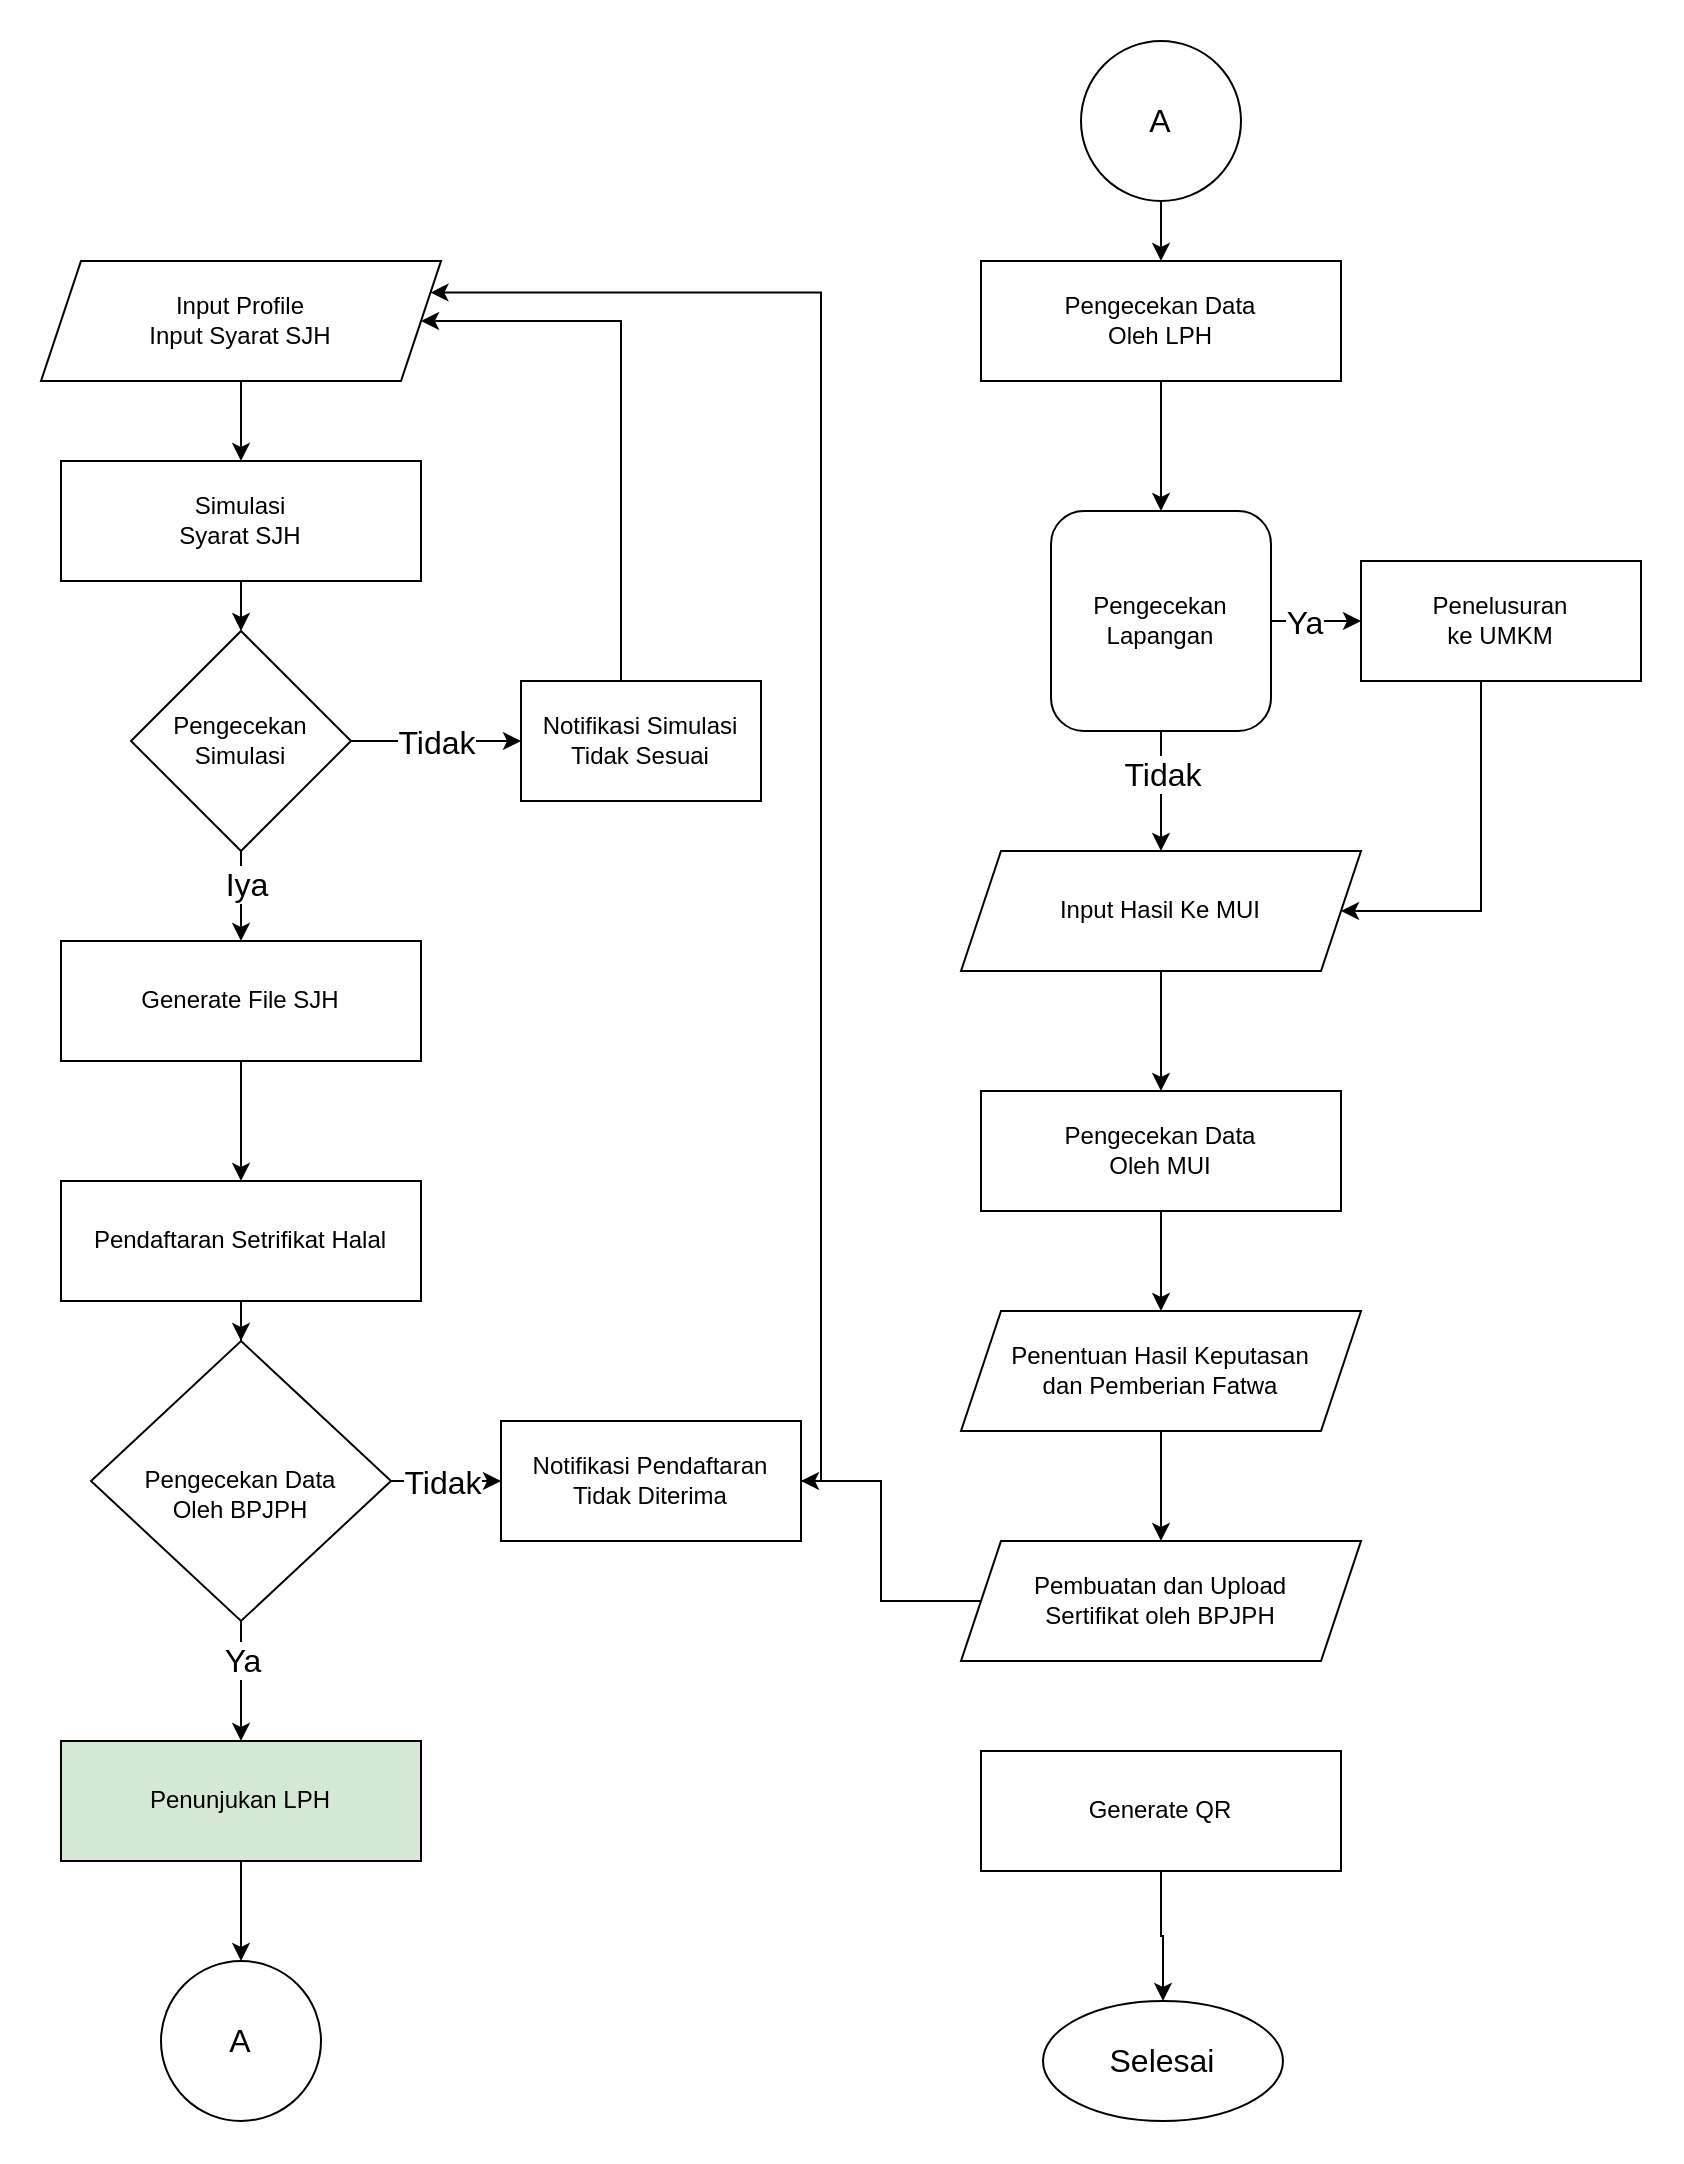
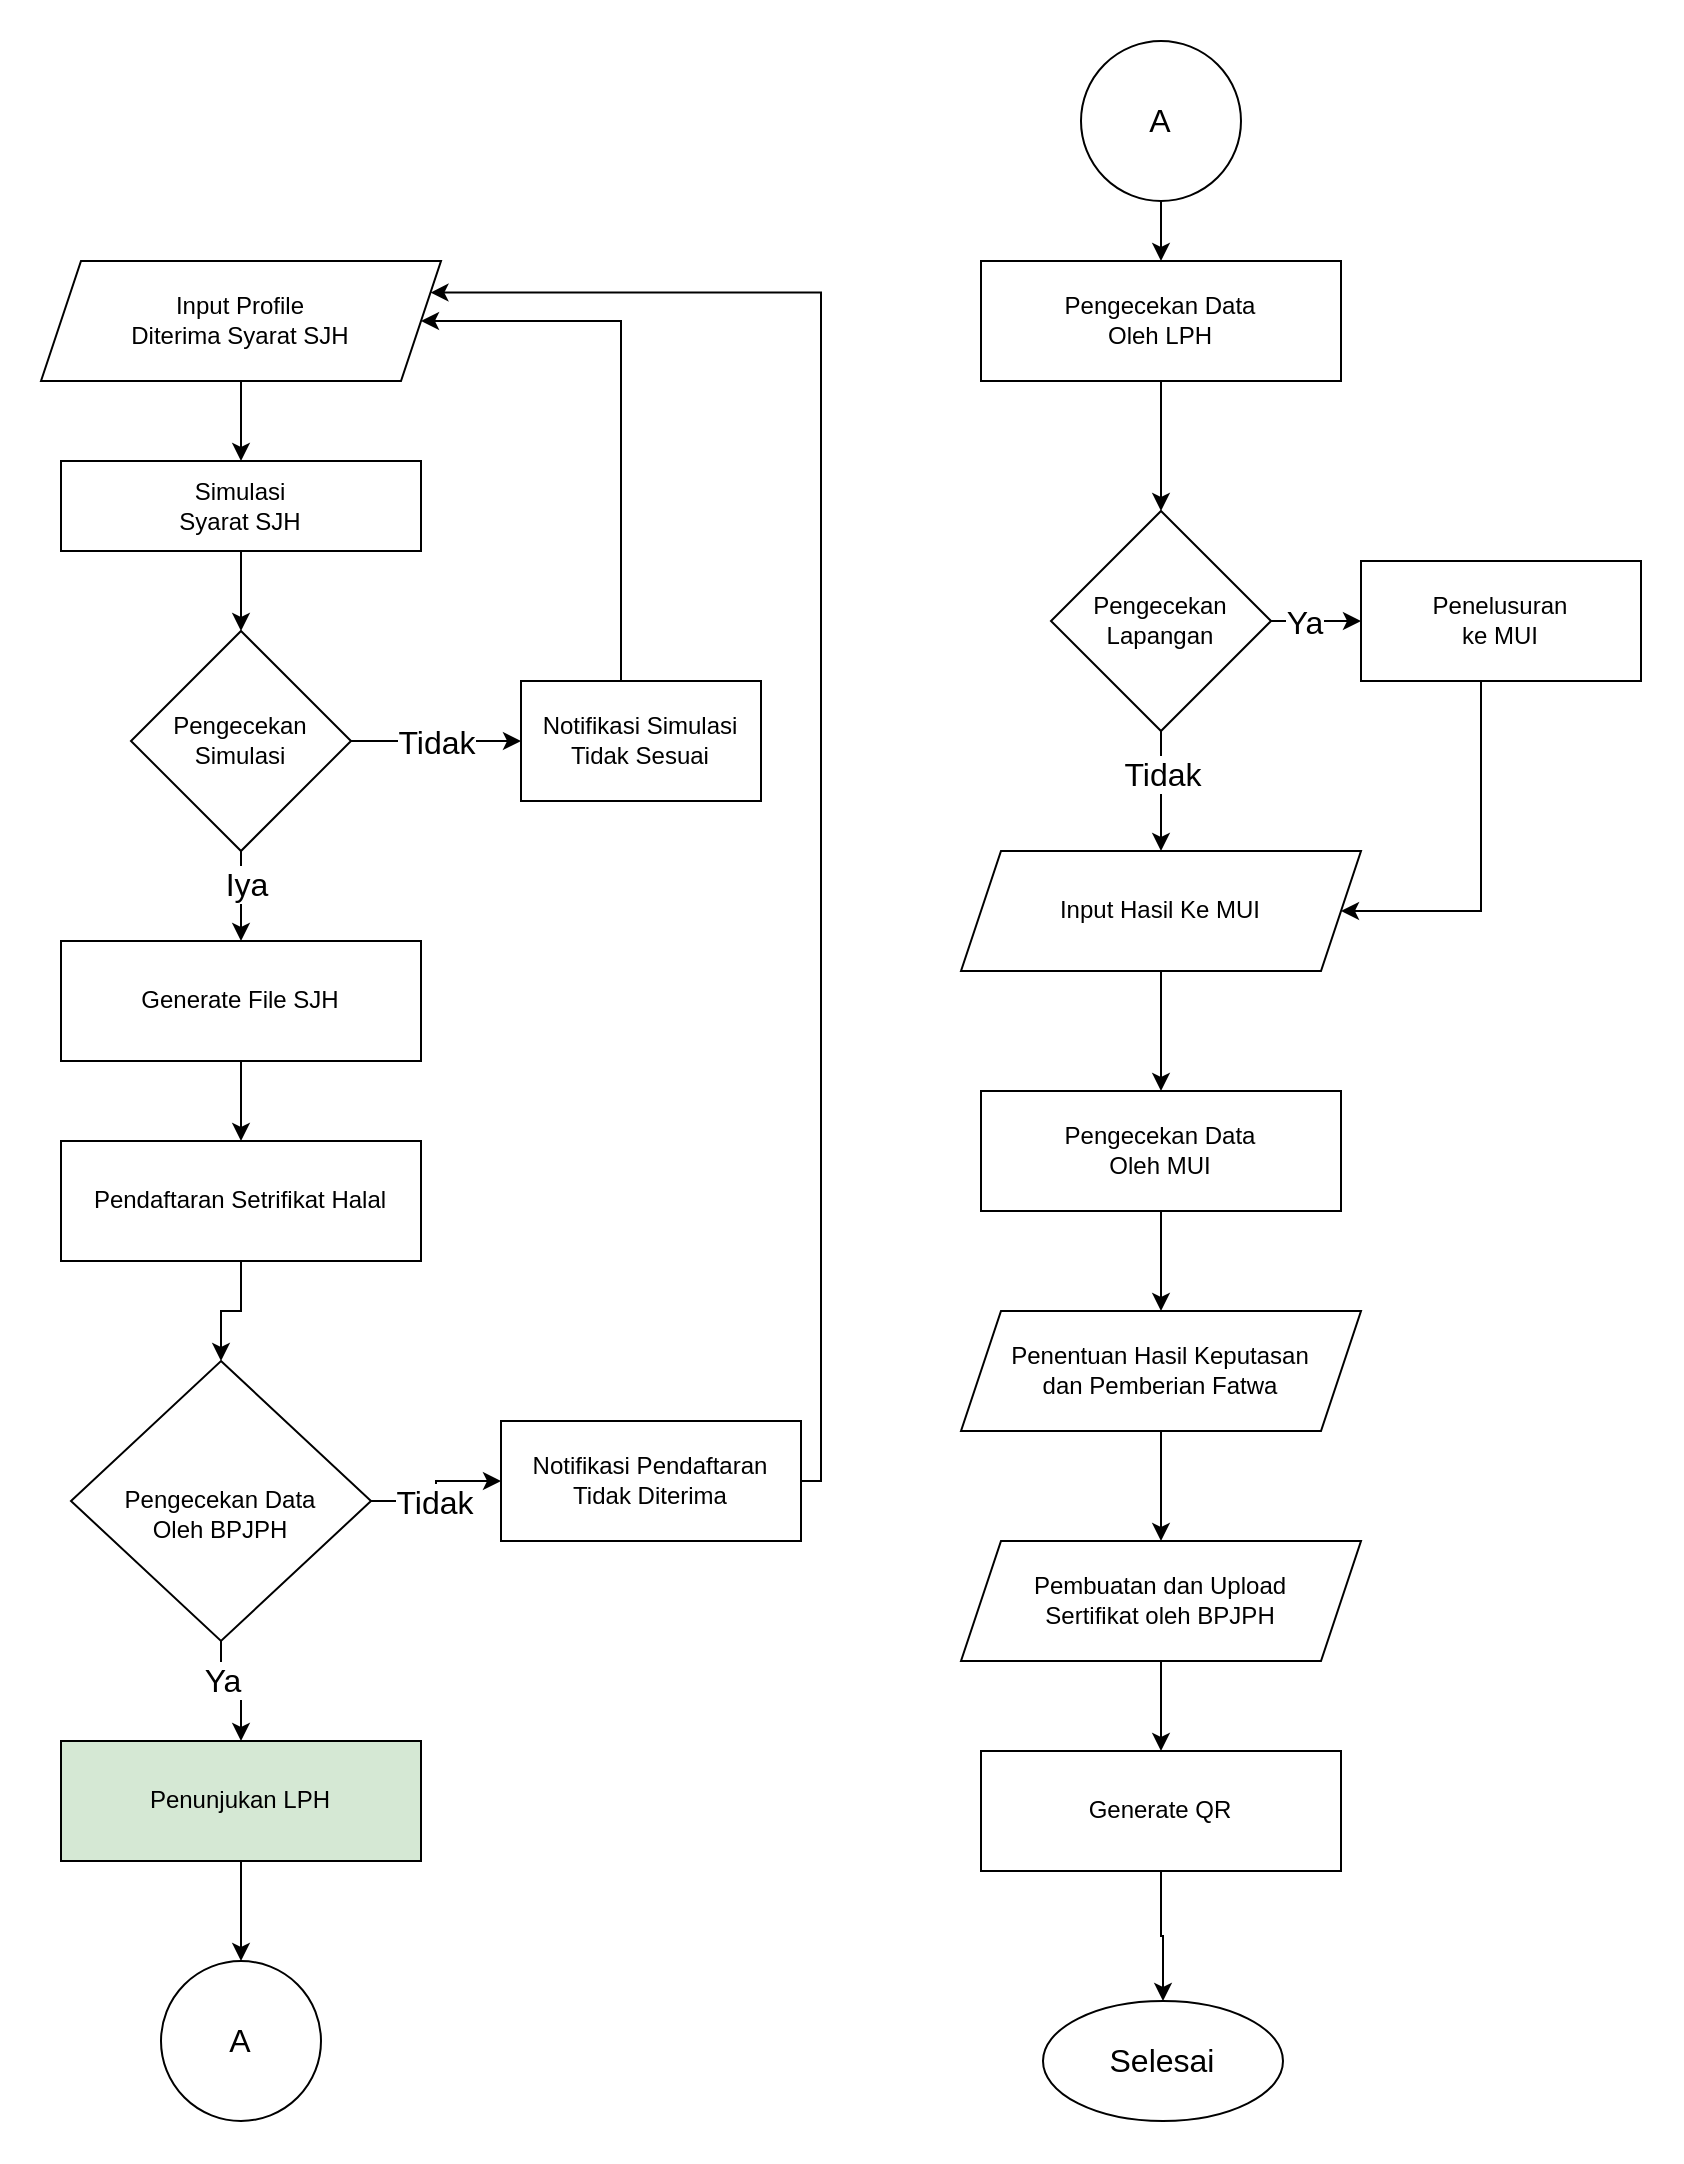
(241, 321) -> (241, 321)
(241, 521) -> (241, 506)
(1161, 621) -> (1161, 621)
(1501, 621) -> (1501, 621)
(241, 1241) -> (241, 1201)
(241, 1481) -> (221, 1501)
(881, 1563) -> (1161, 1699)
